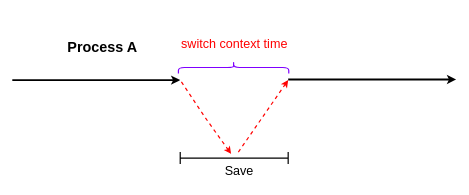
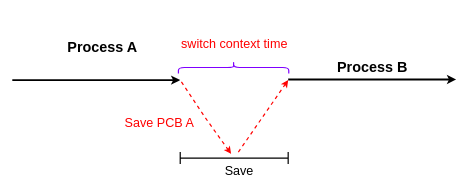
none -> (372, 68)
none -> (159, 122)
